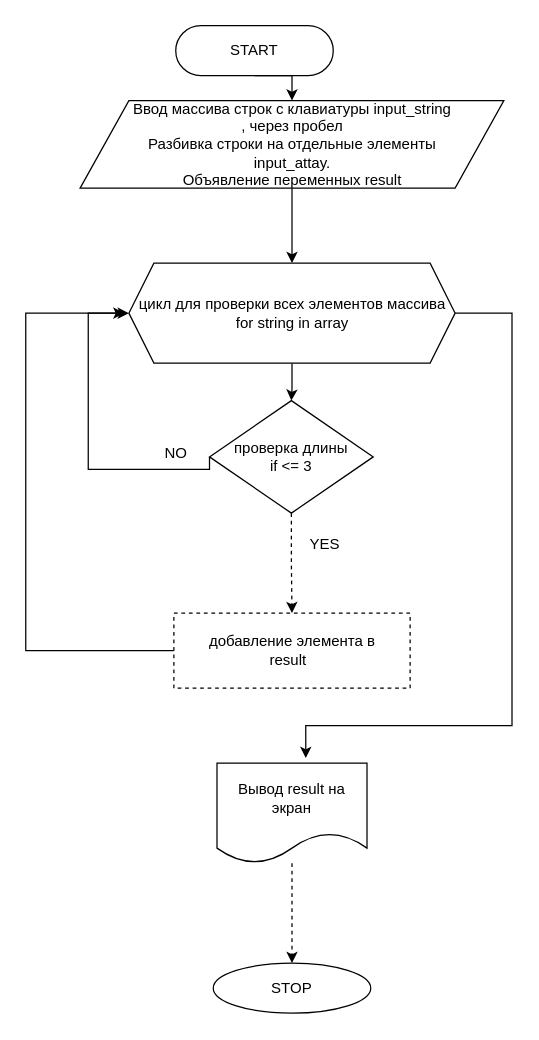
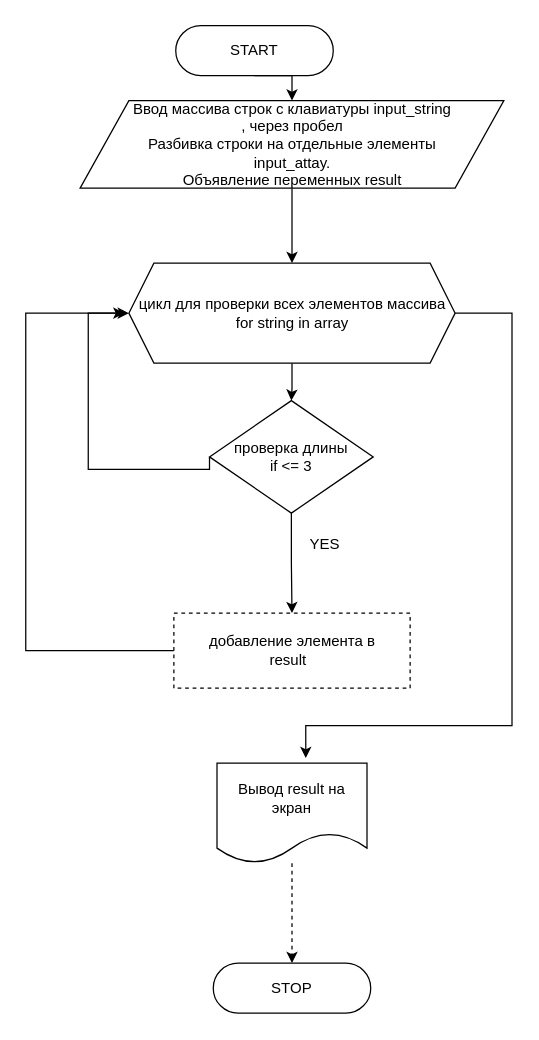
(176, 453) -> none
(291, 559) -> (291, 559)
(292, 988) -> (292, 988)
